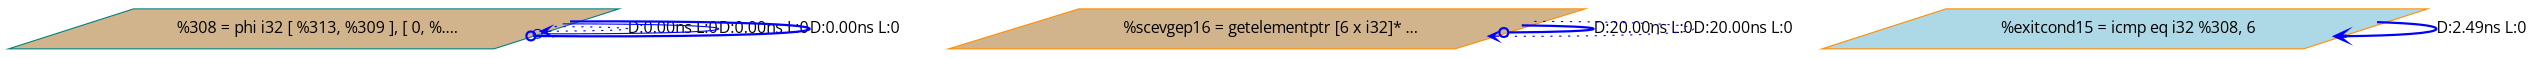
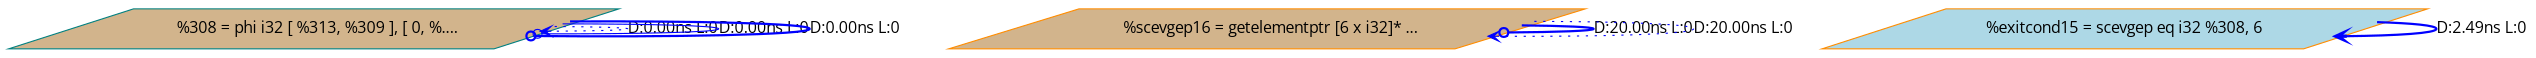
(2125, 29) -> (2125, 29)
